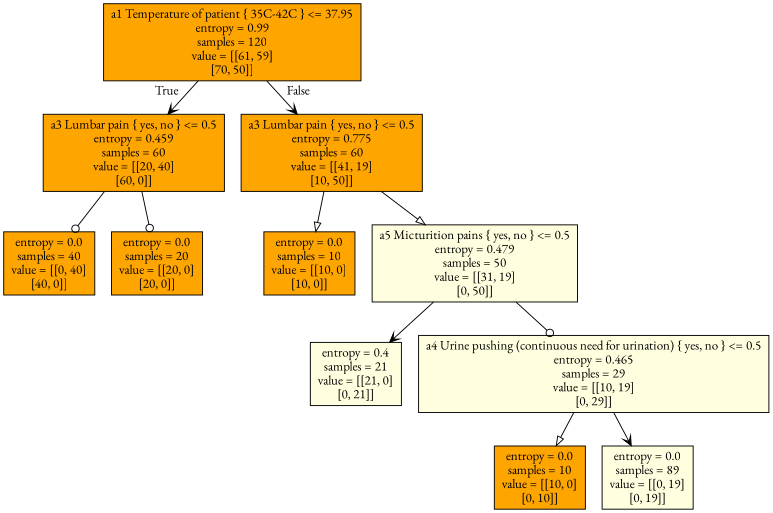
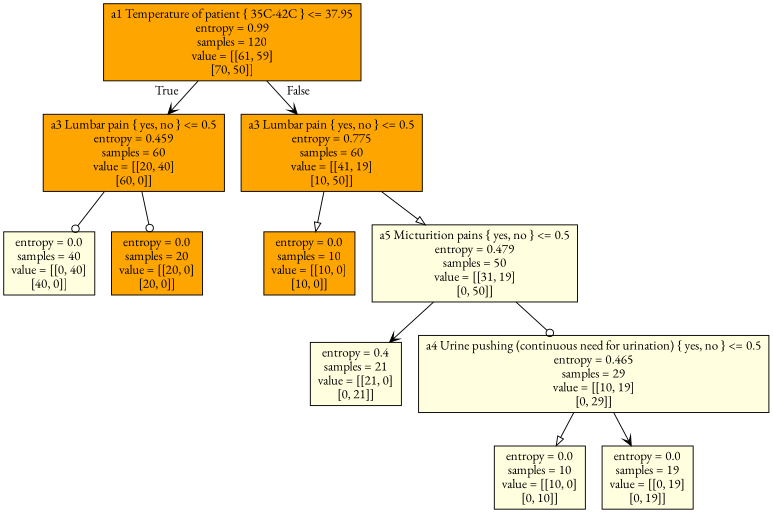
(49, 263) -> (49, 263)
(540, 478) -> (540, 478)
(648, 478) -> (648, 478)
